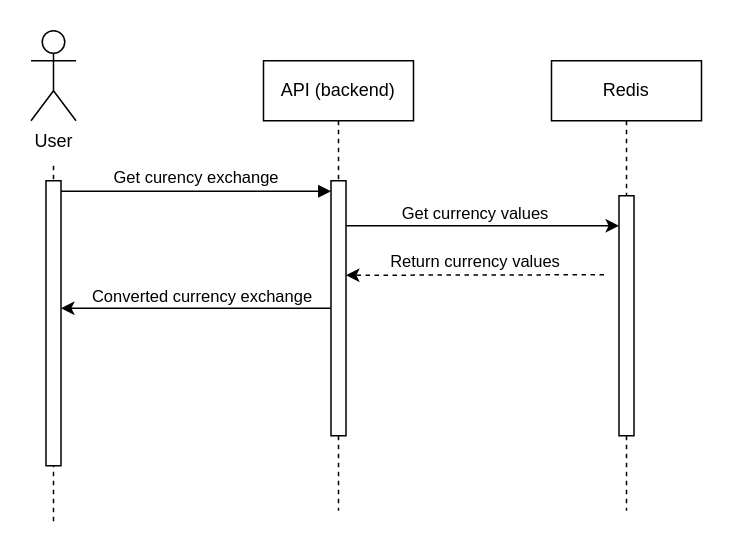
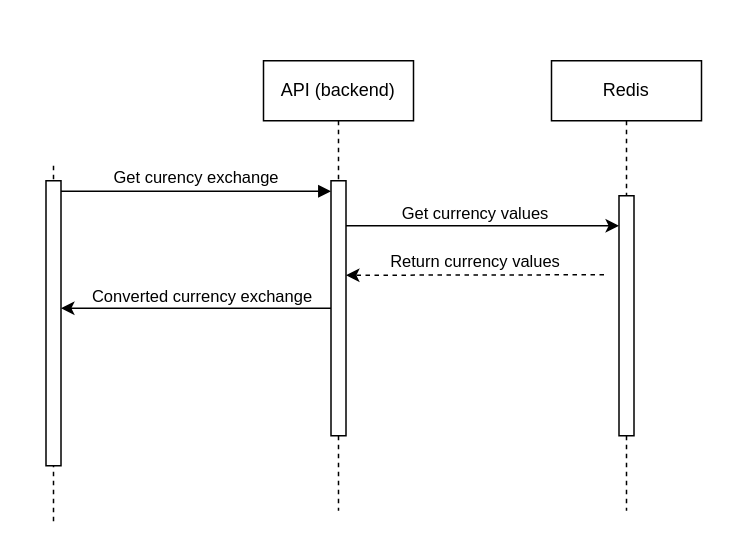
(53, 76) -> none
